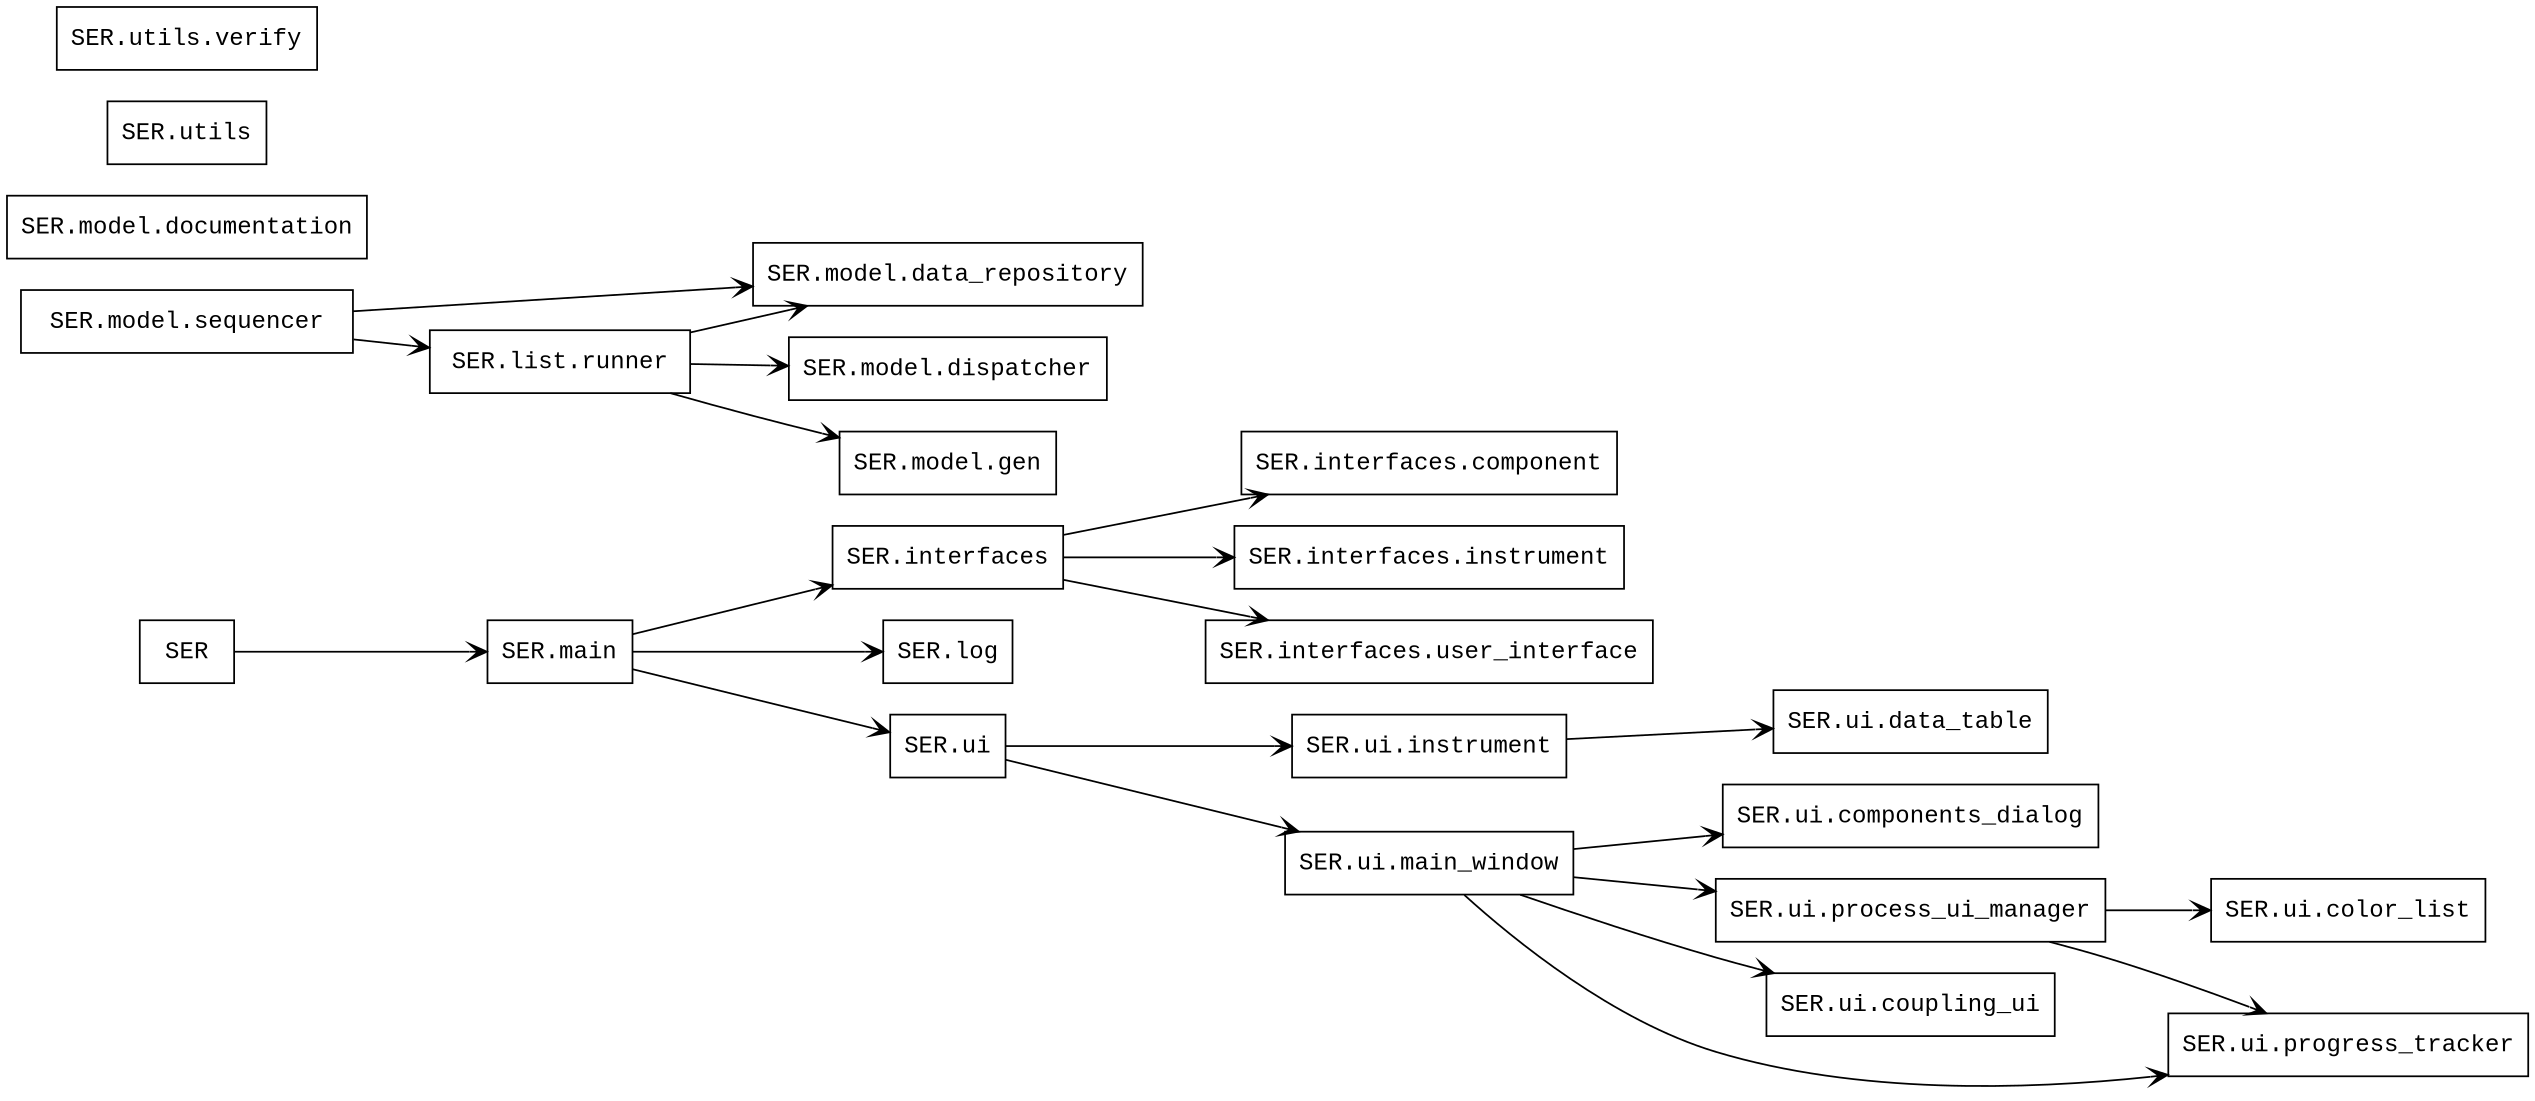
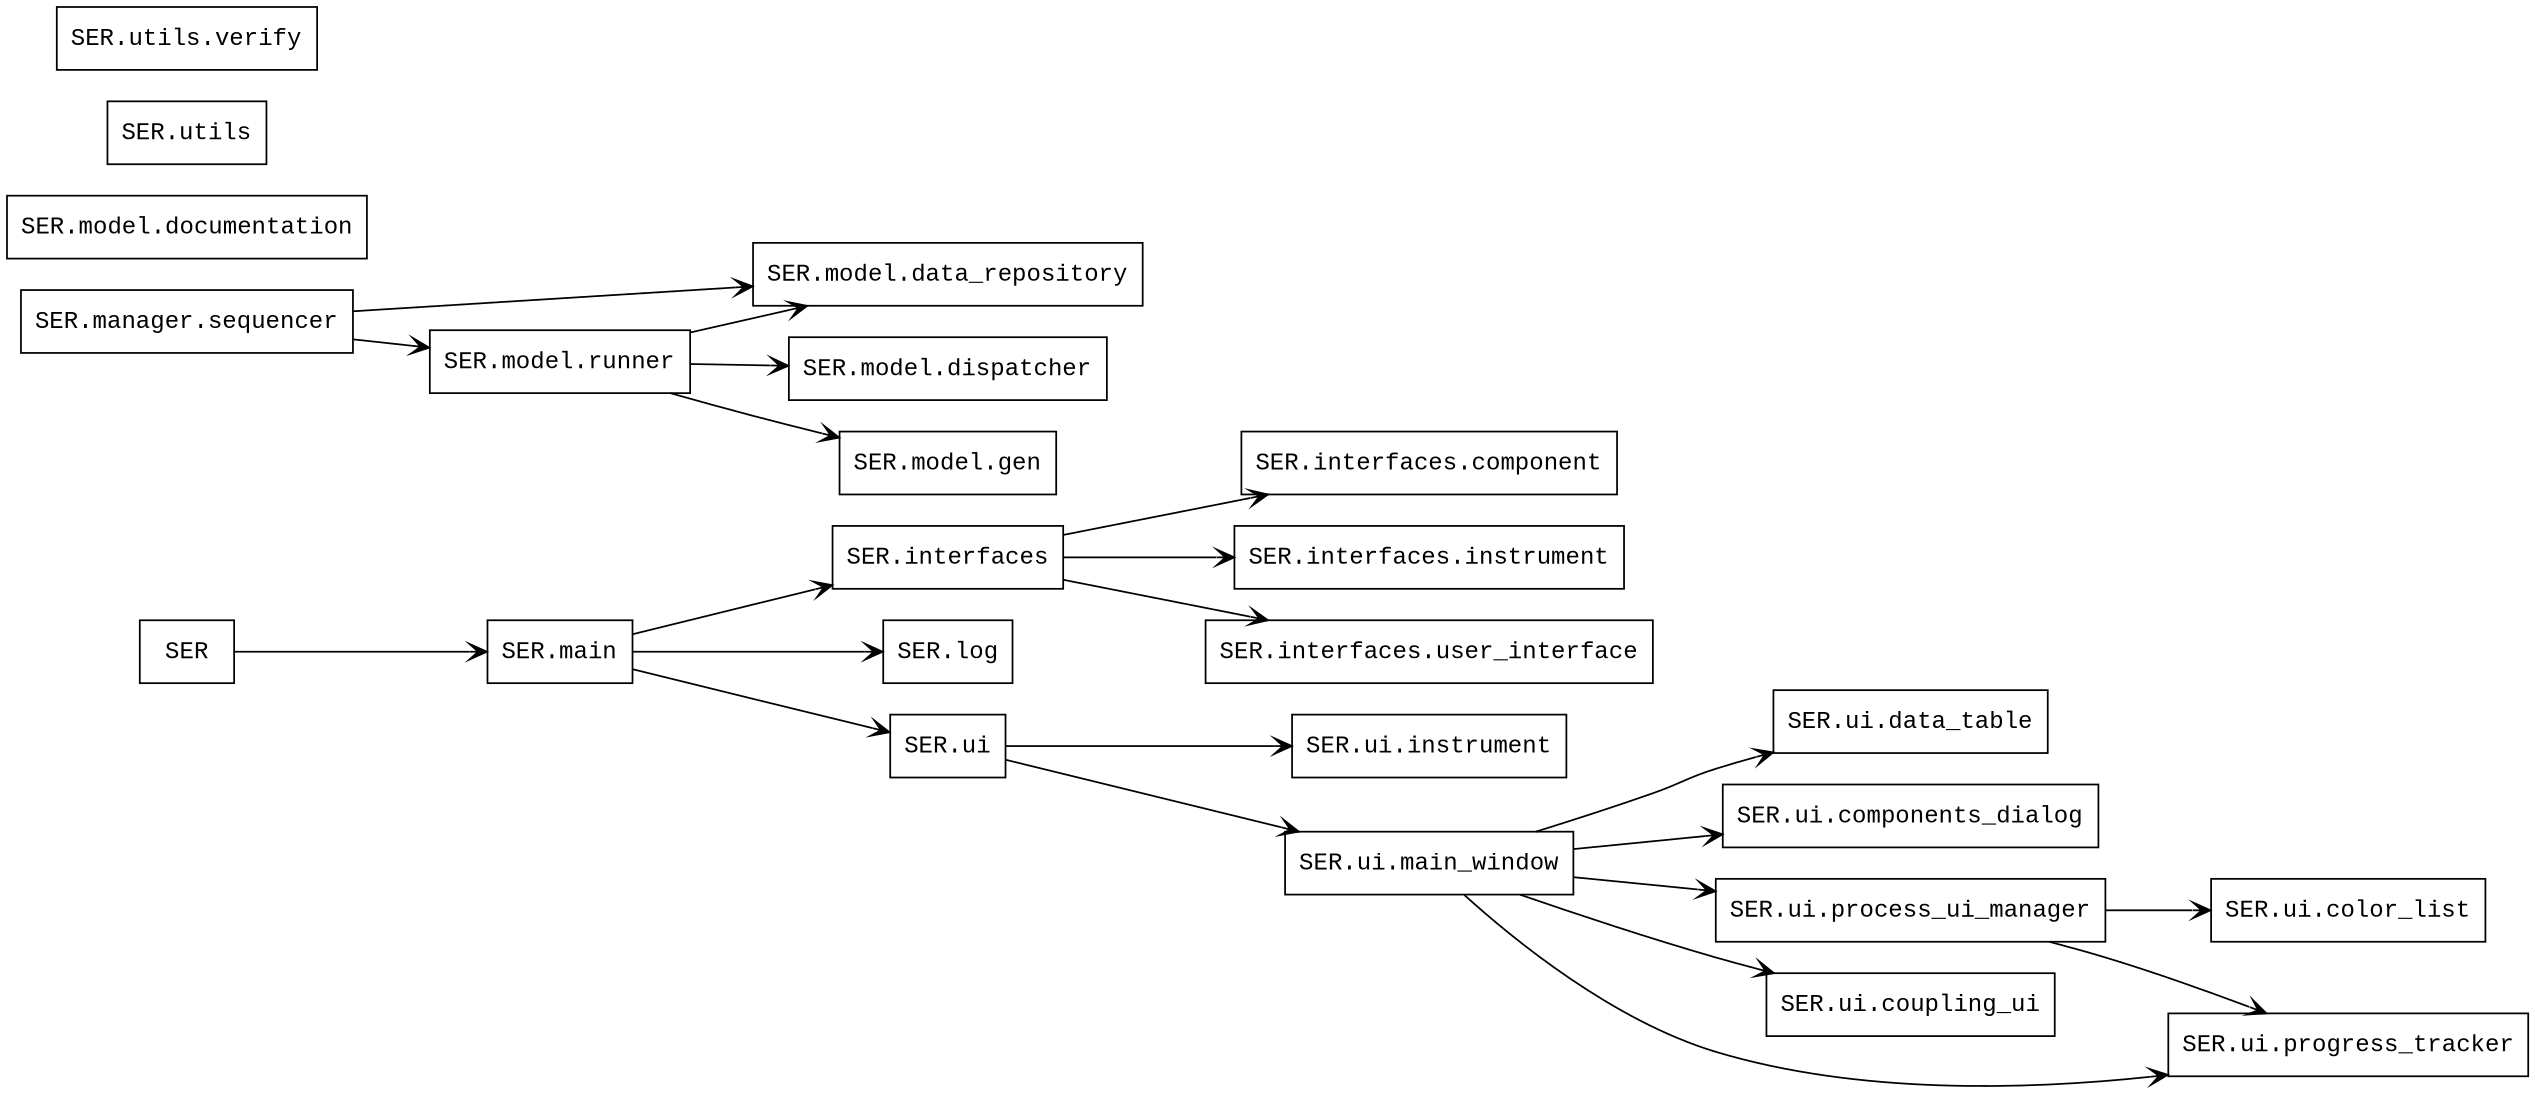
(187, 321) -> (187, 321)
(560, 362) -> (560, 362)
(1661, 734) -> (1646, 795)
